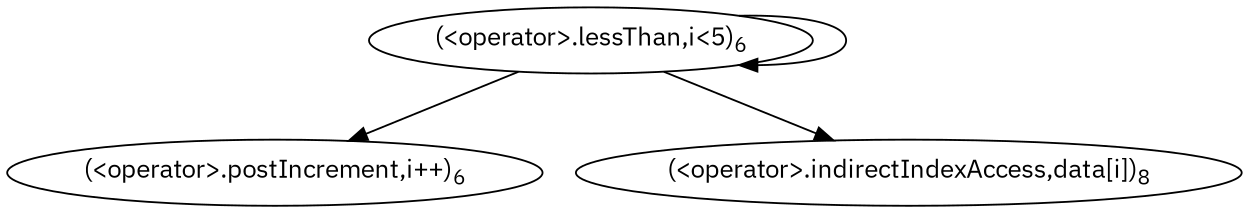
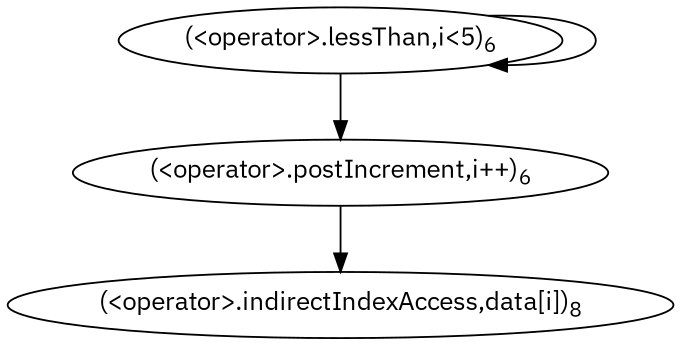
(740, 103) -> (341, 230)
